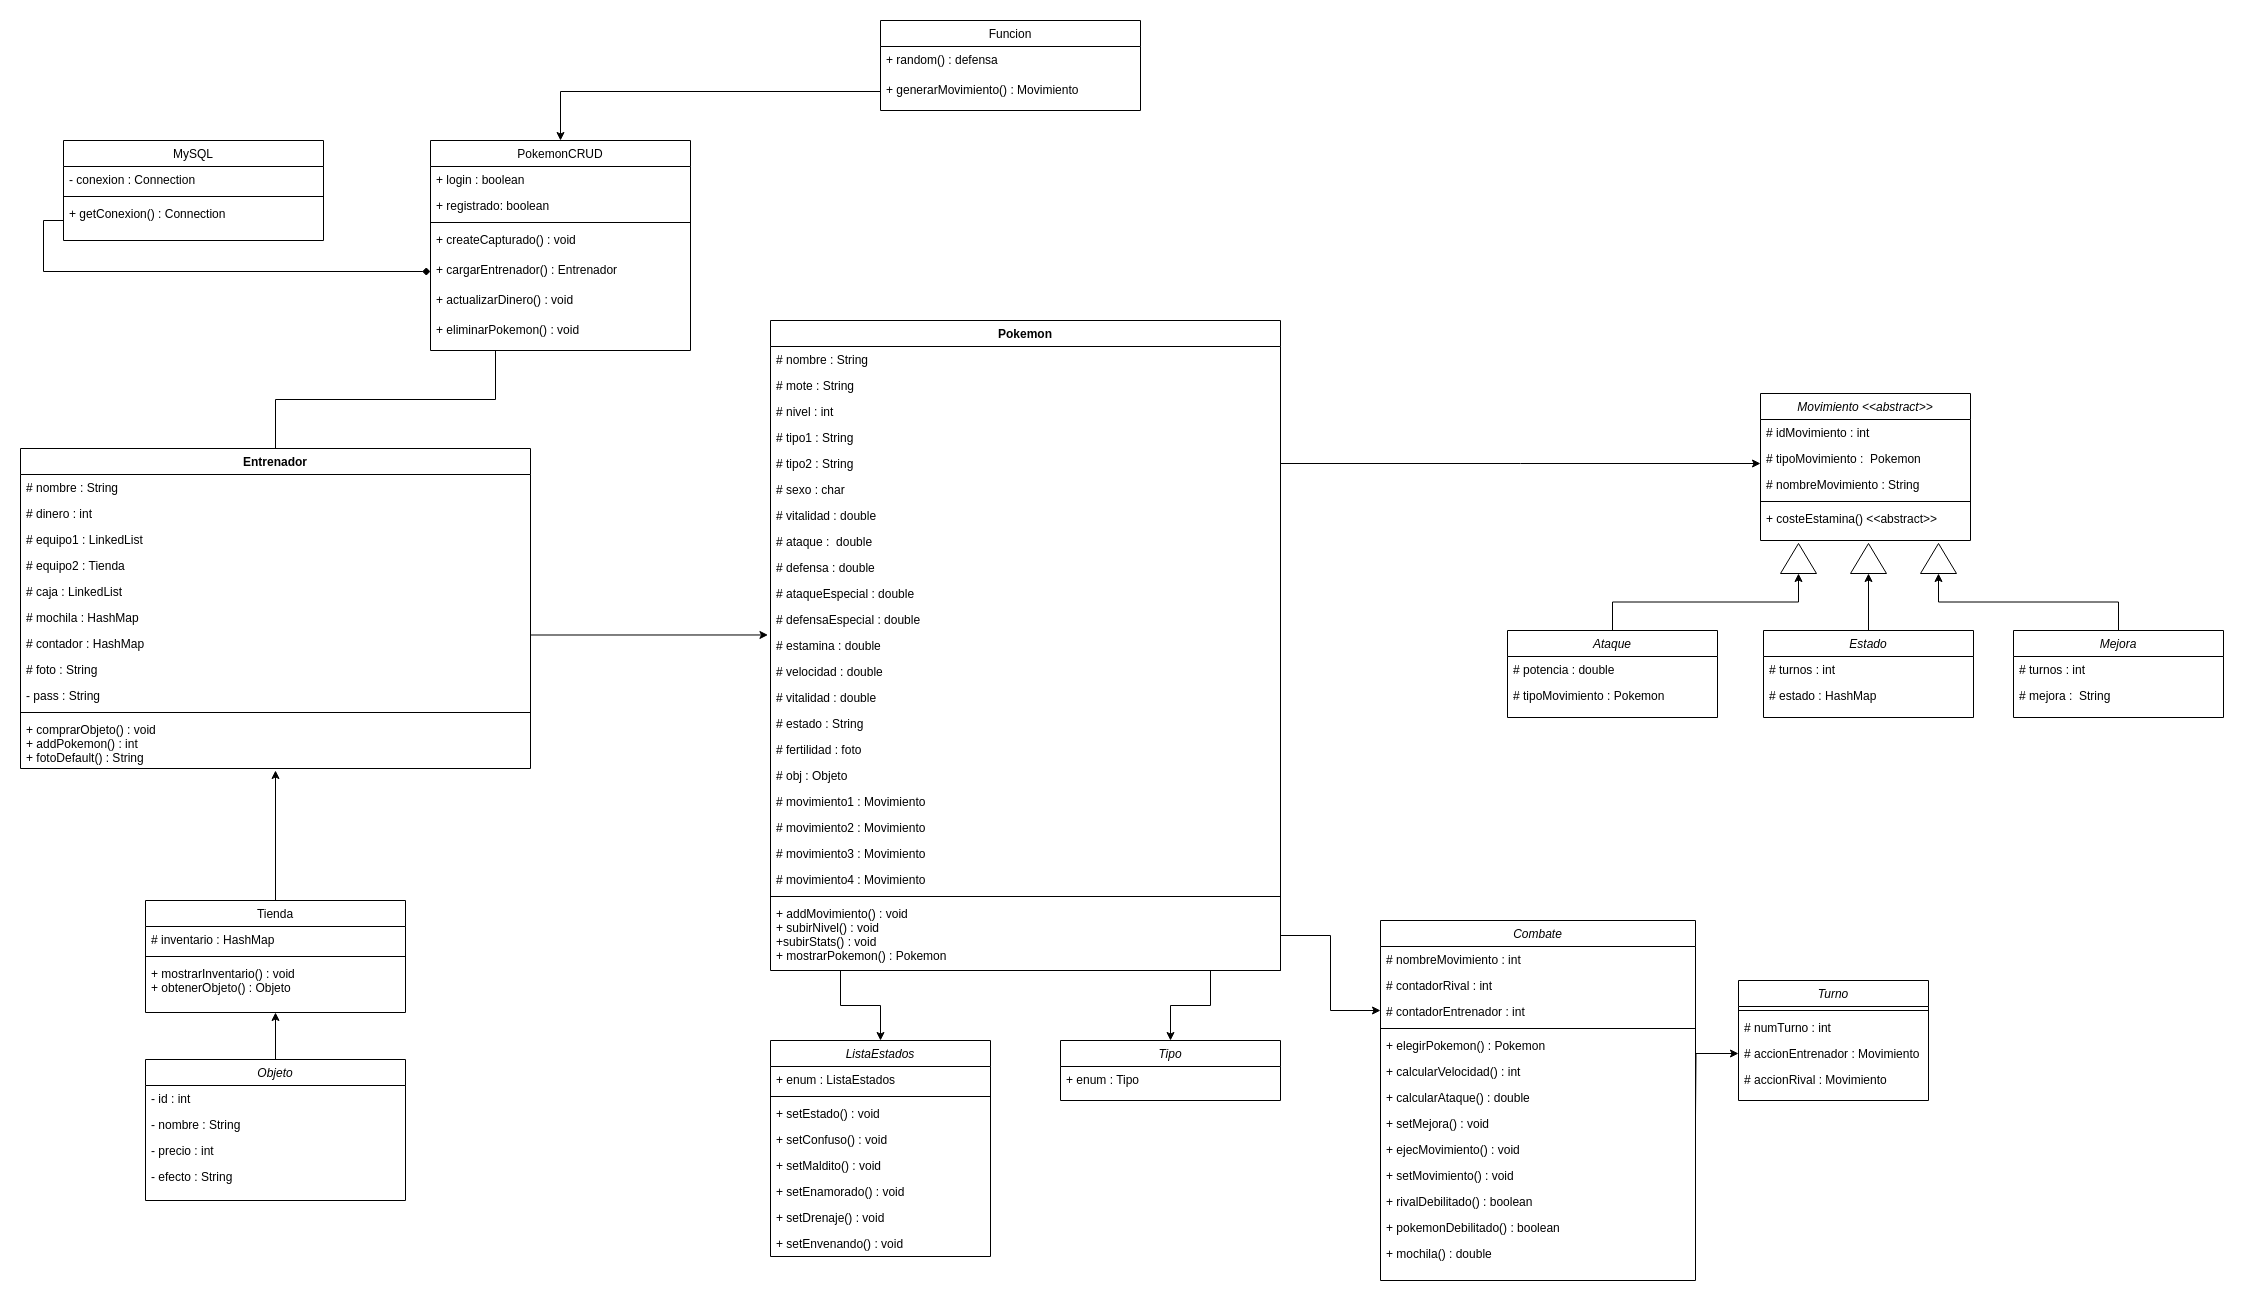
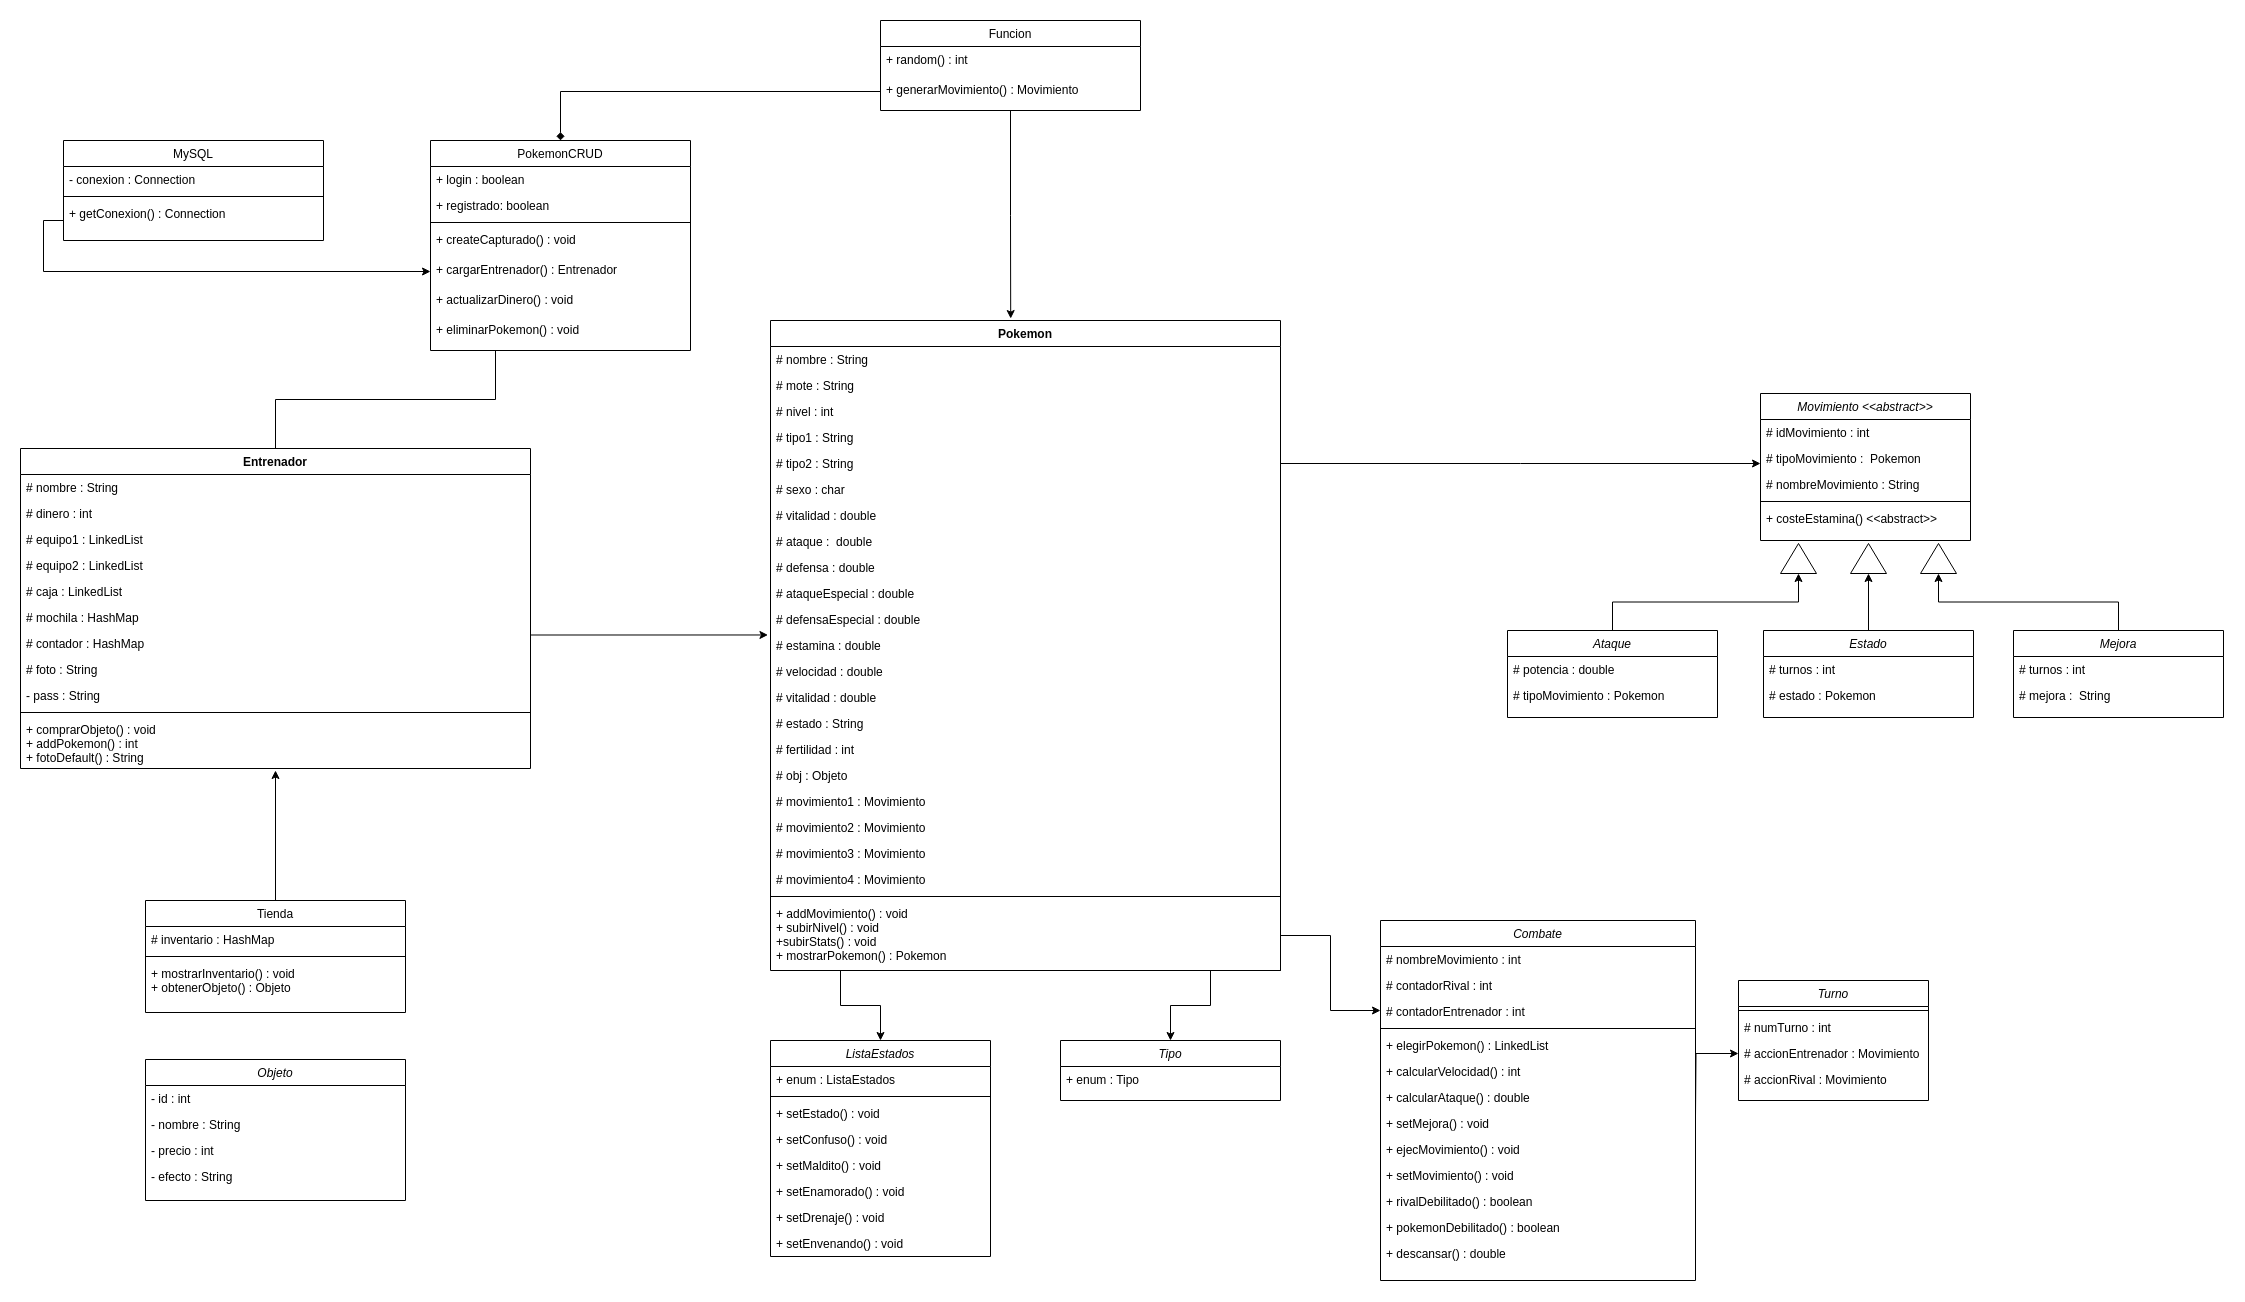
(947, 60) -> (932, 60)
(561, 132) -> (561, 132)
none -> (1011, 212)
(421, 272) -> (422, 272)
(77, 566) -> (89, 566)
(1823, 696) -> (1823, 696)
(829, 750) -> (824, 750)
(276, 1039) -> none
(1467, 1046) -> (1474, 1046)
(1442, 1254) -> (1452, 1254)
